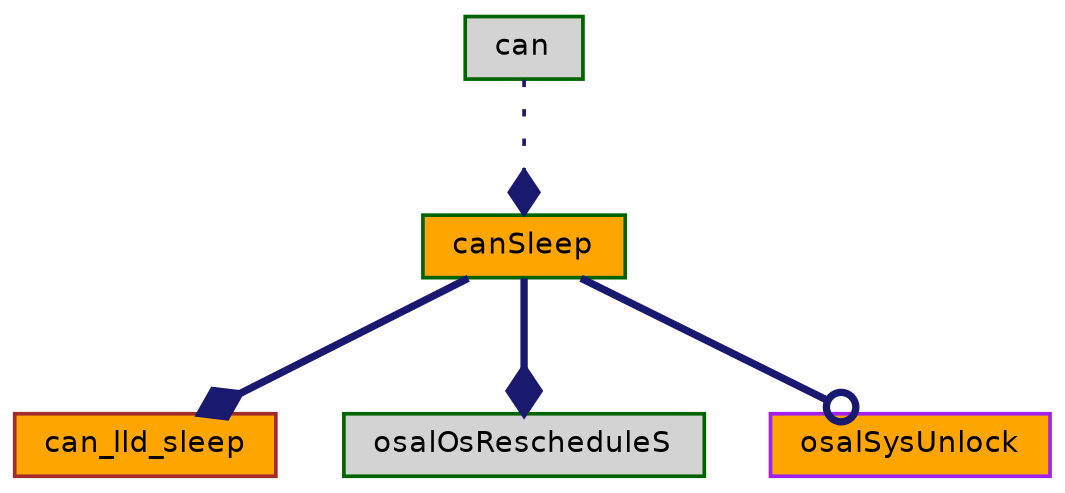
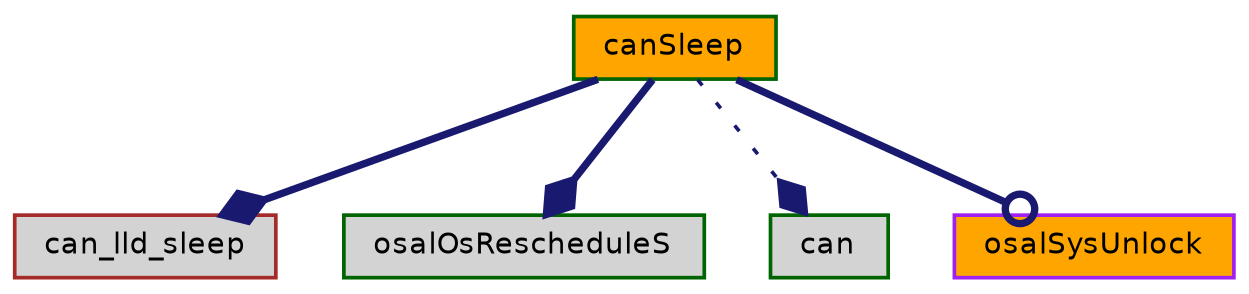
(524, 125) -> (738, 130)
(145, 445) -> (145, 246)
